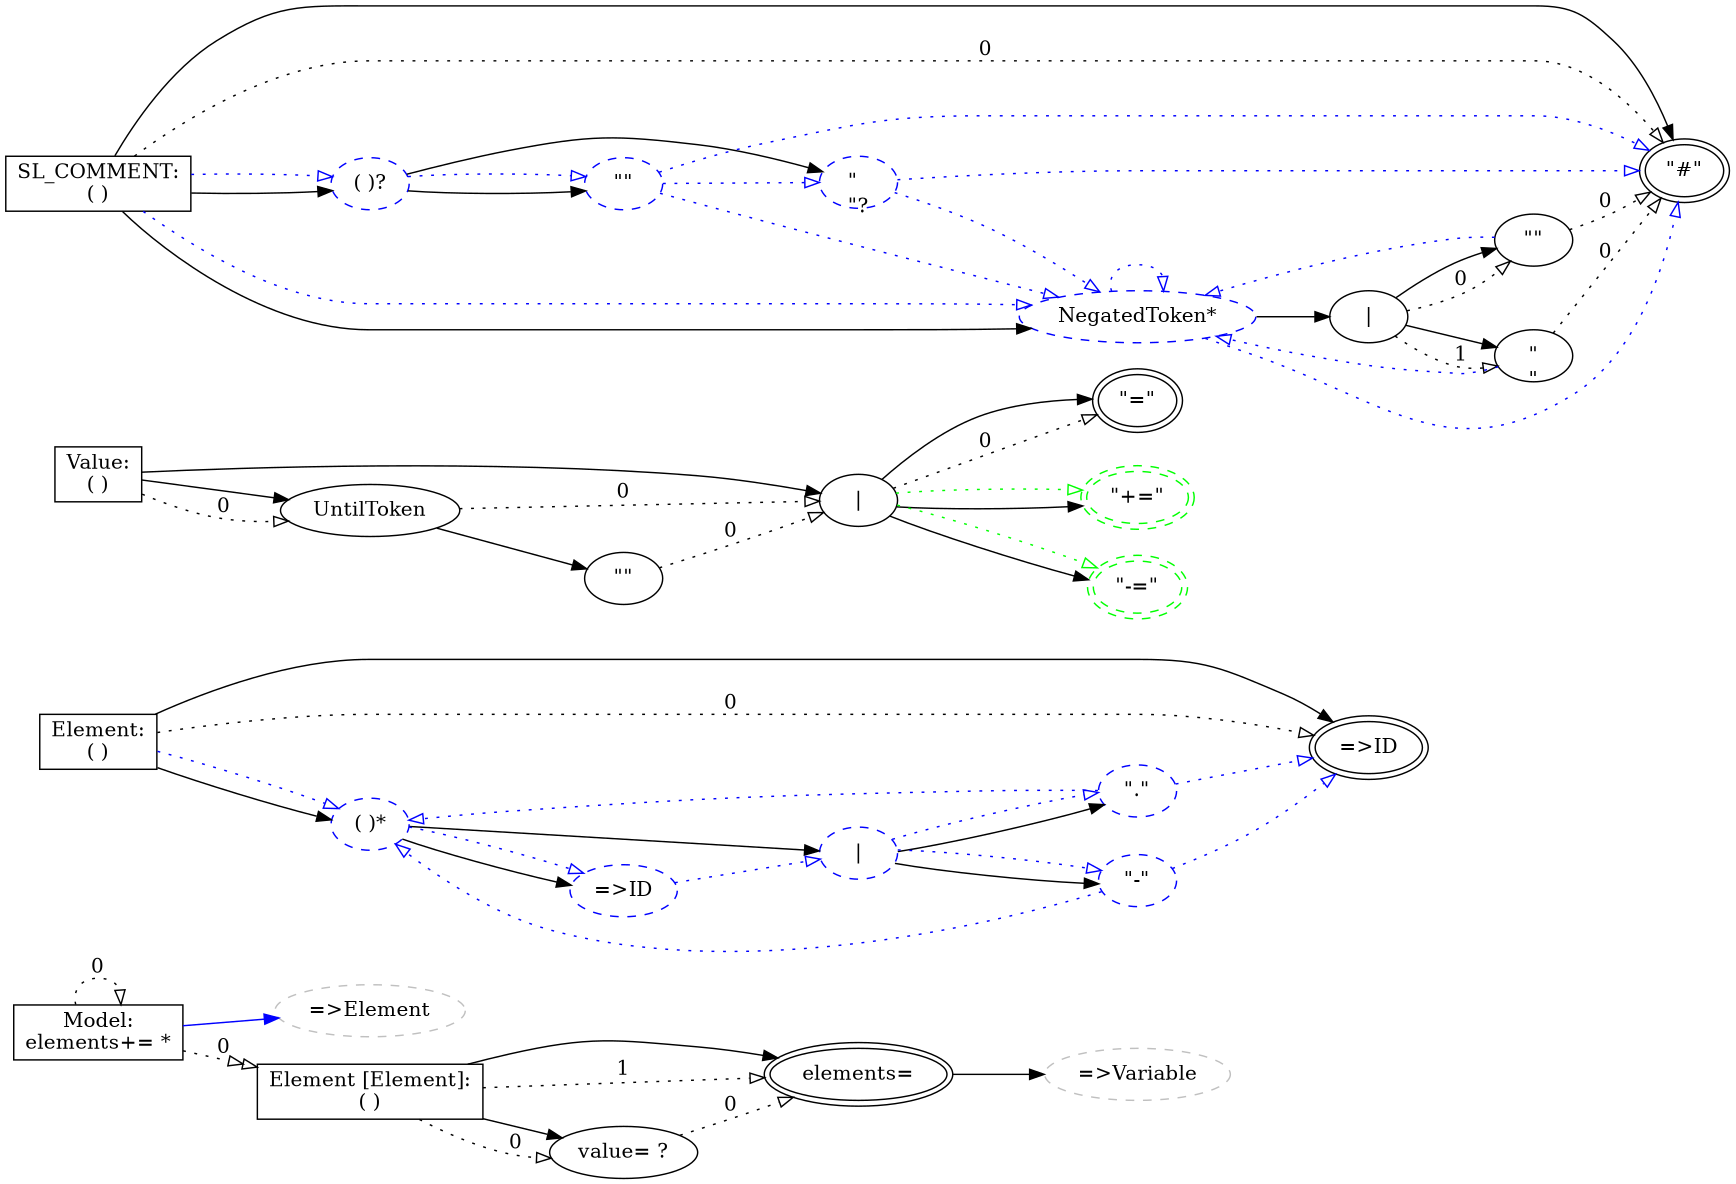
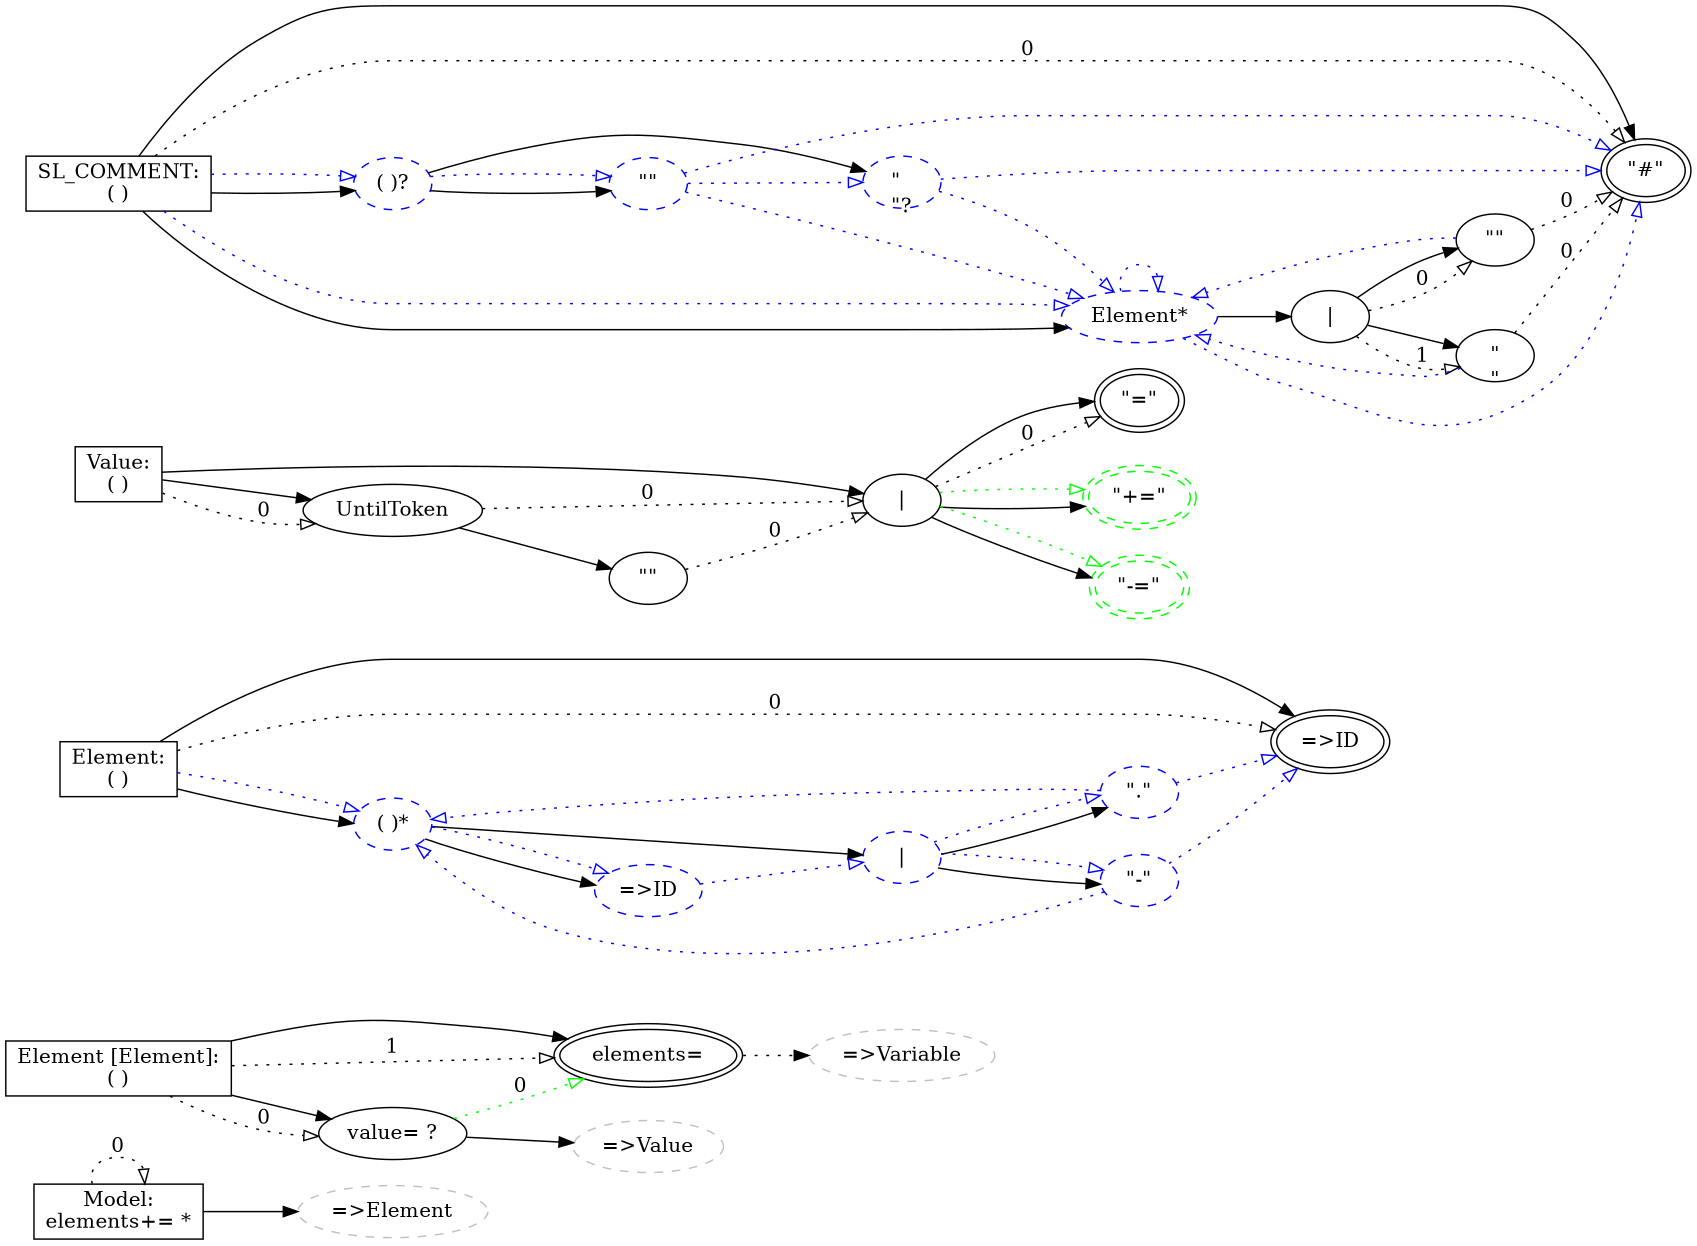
(1138, 317) -> (1139, 317)
(224, 1022) -> (243, 1212)
(206, 1056) -> none
(991, 1074) -> (769, 1055)
(730, 1119) -> (512, 1102)
none -> (648, 1147)
